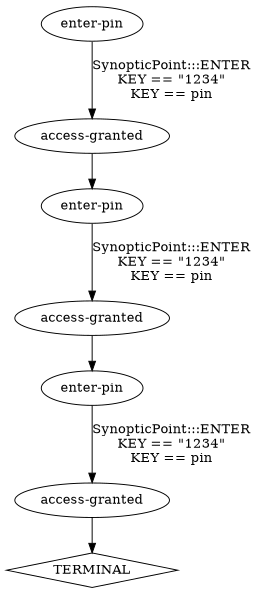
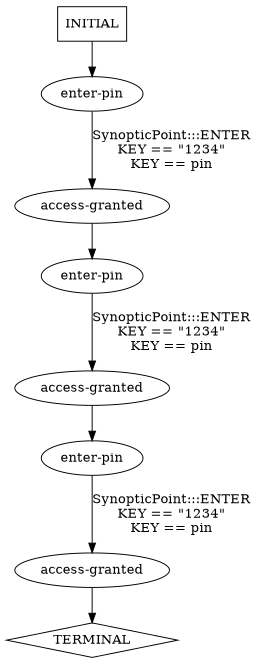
none -> (92, 24)
